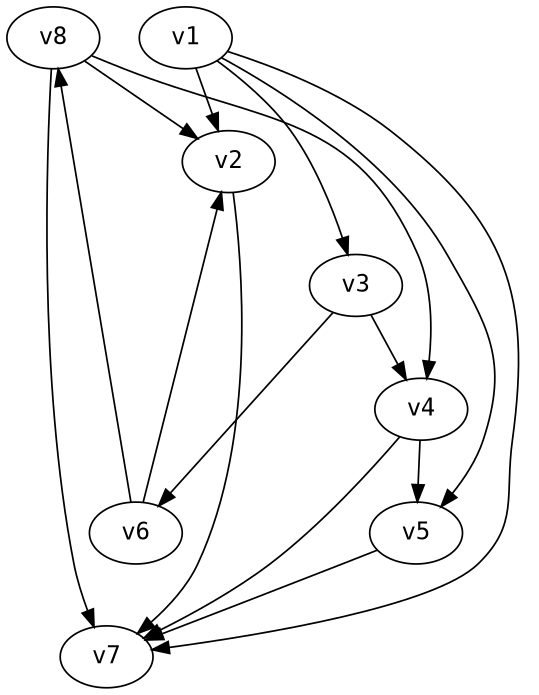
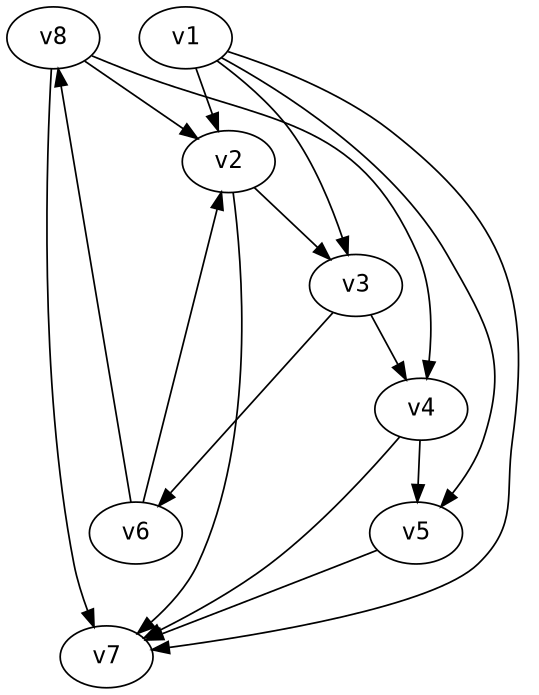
none -> (286, 218)
